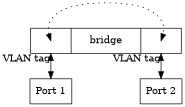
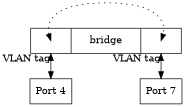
(51, 91) -> (51, 91)
(161, 91) -> (161, 91)
